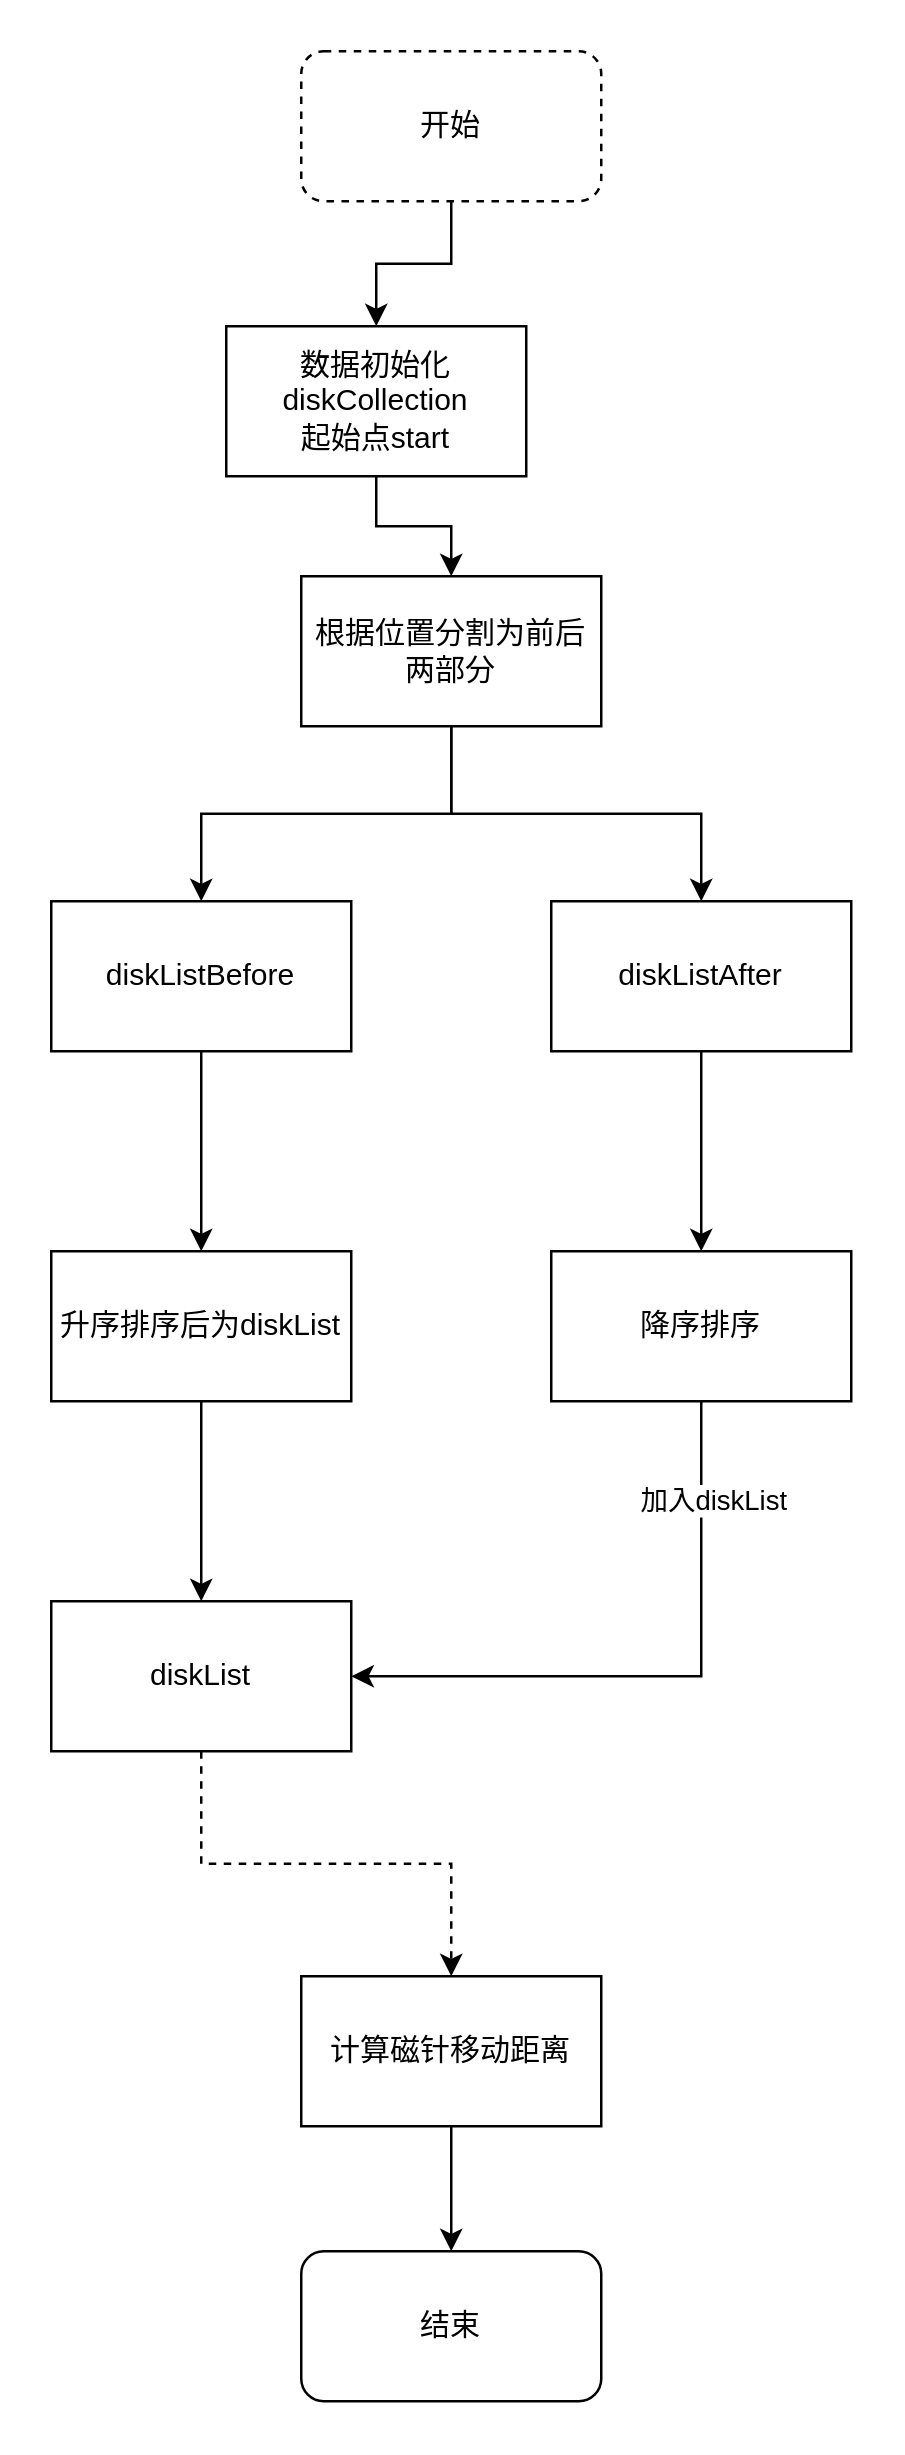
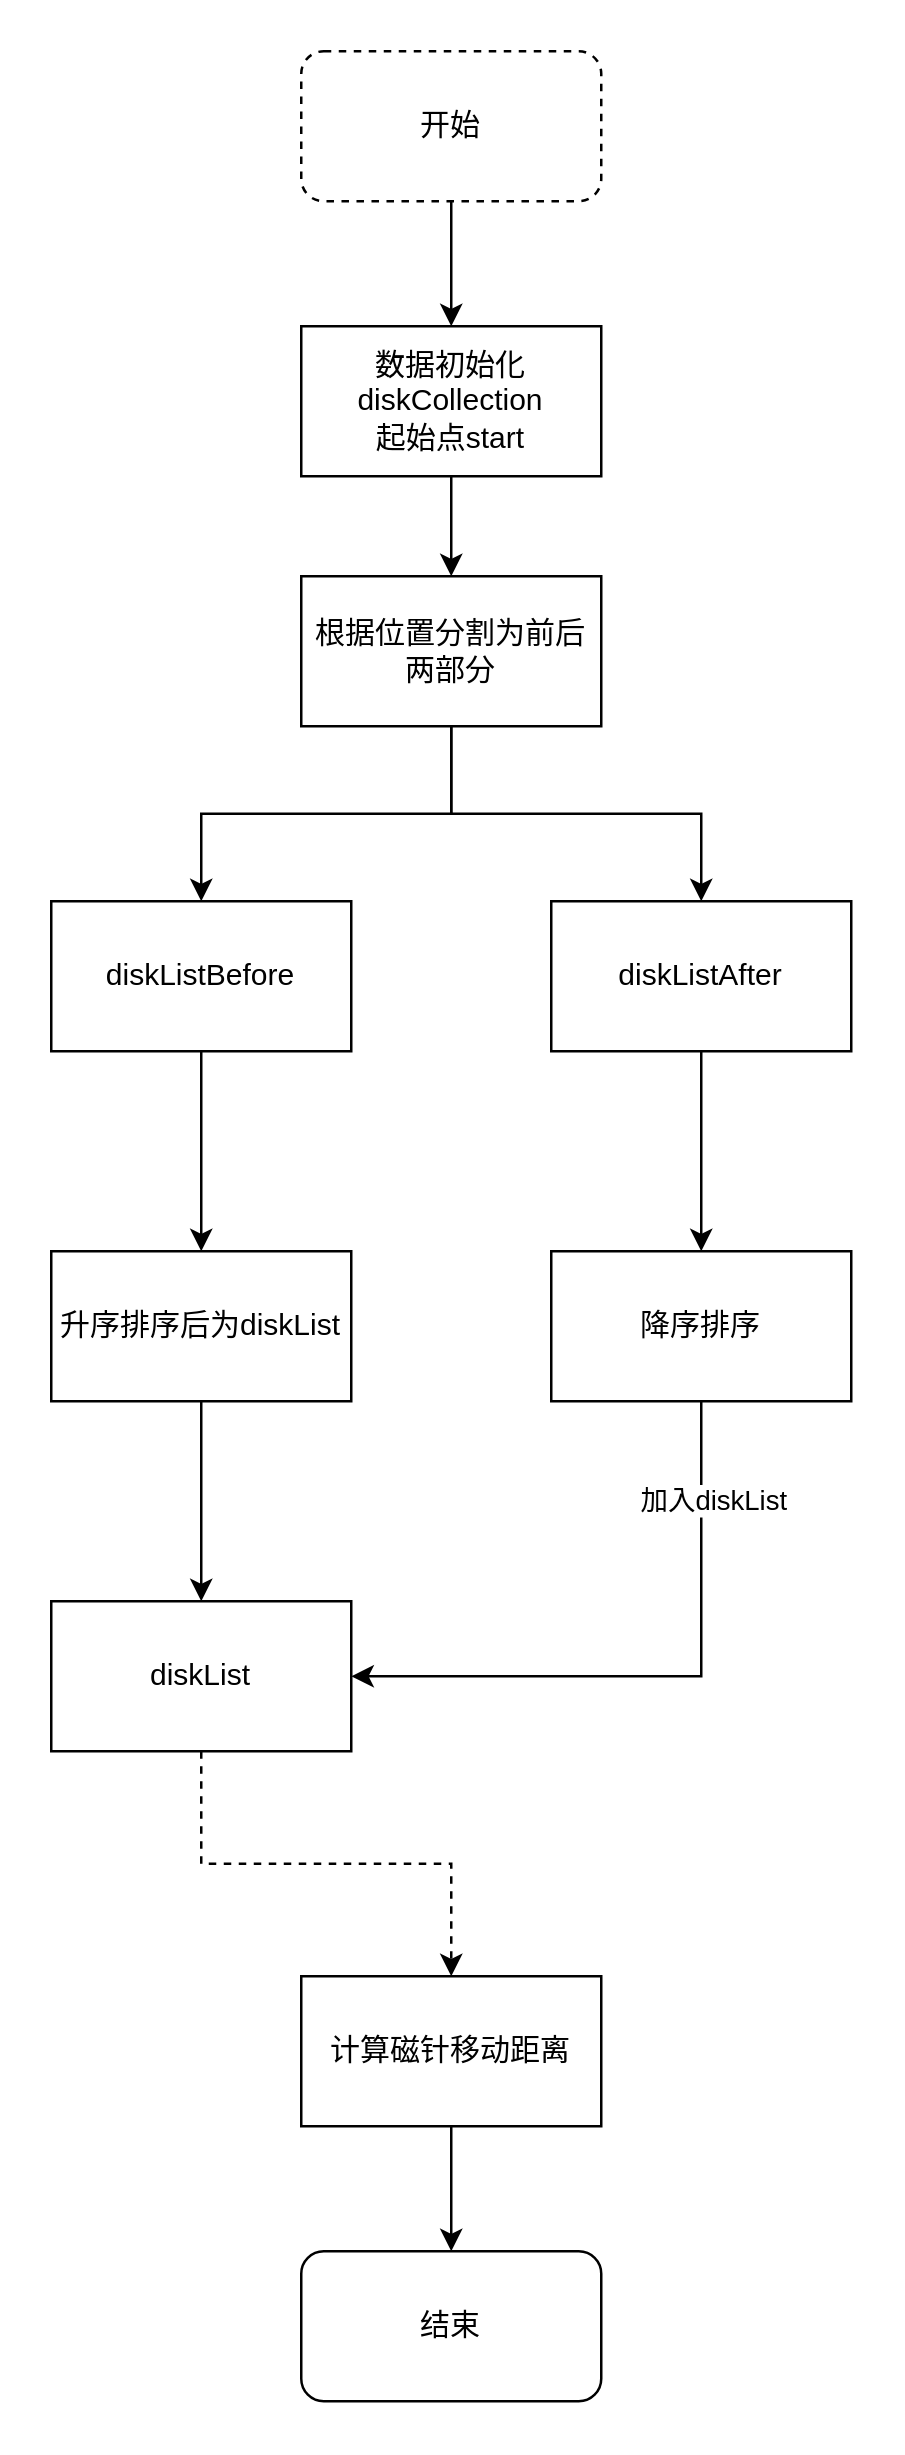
(376, 401) -> (451, 401)
